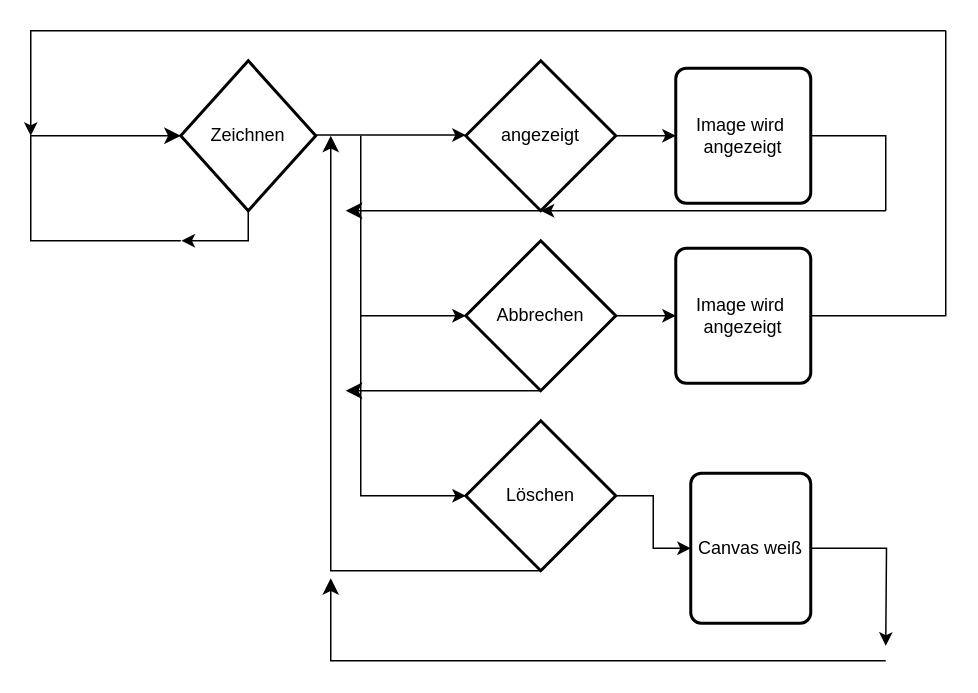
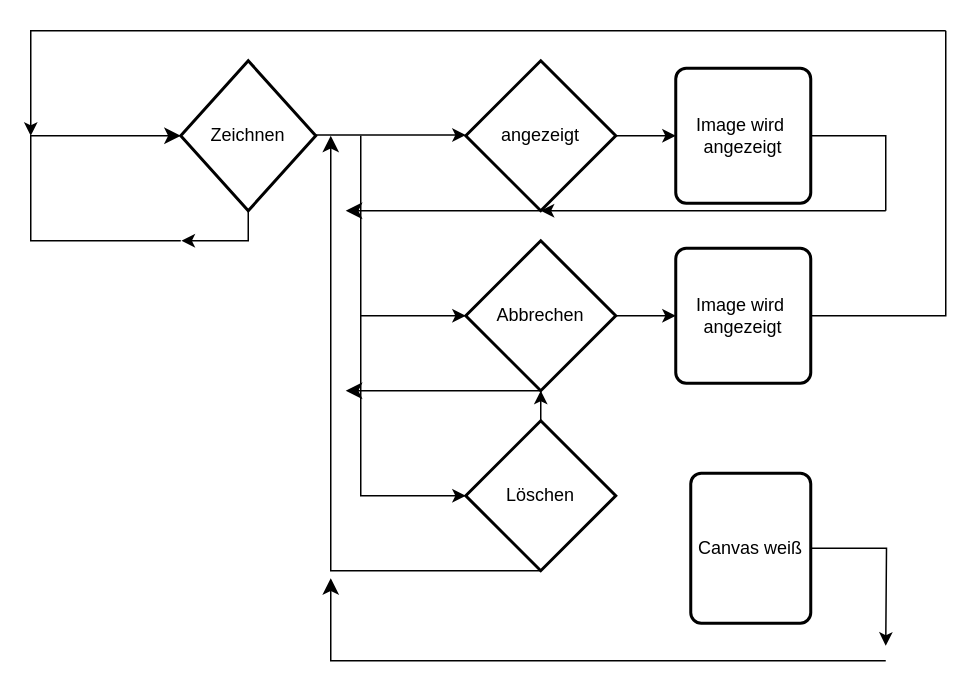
(653, 517) -> (541, 401)
